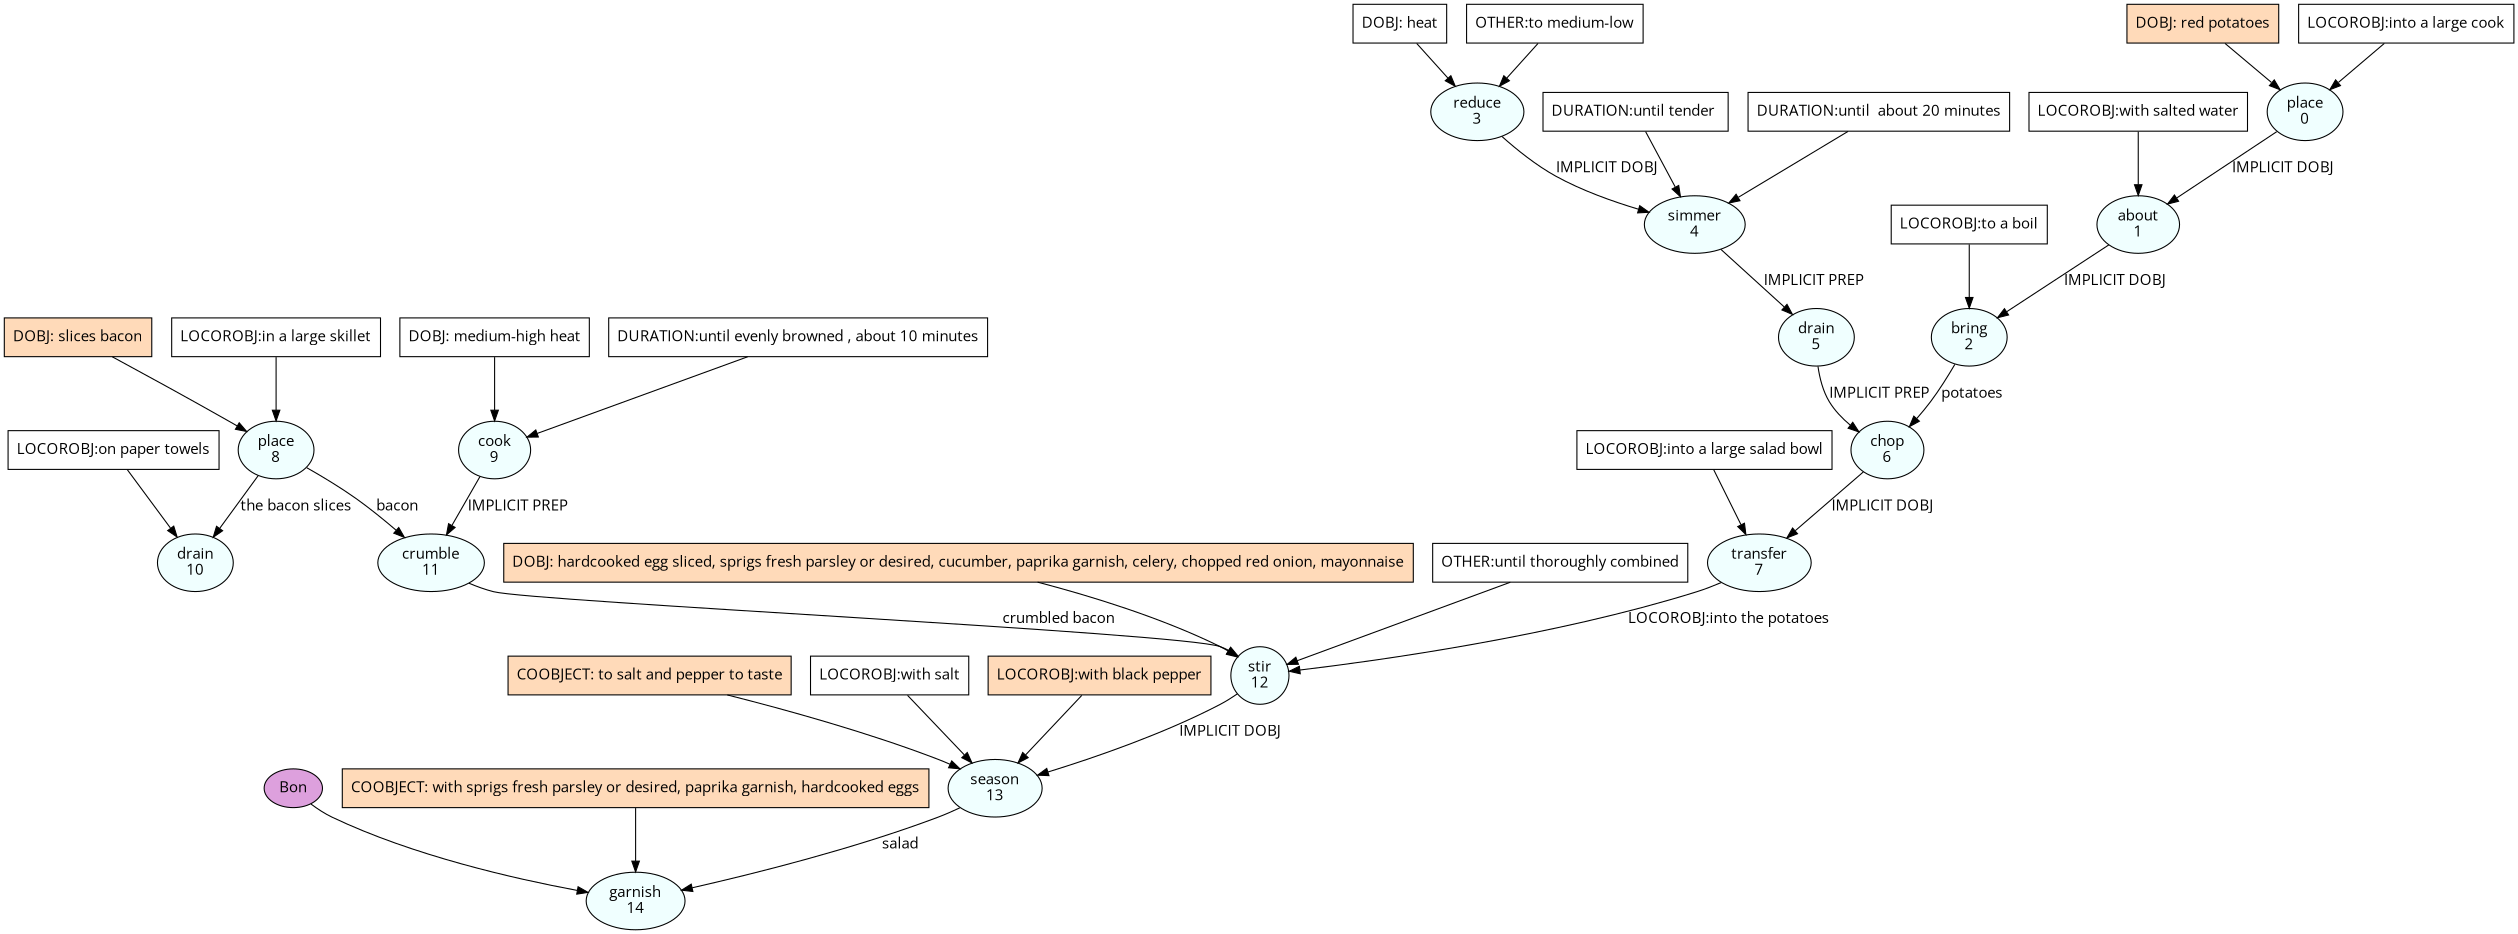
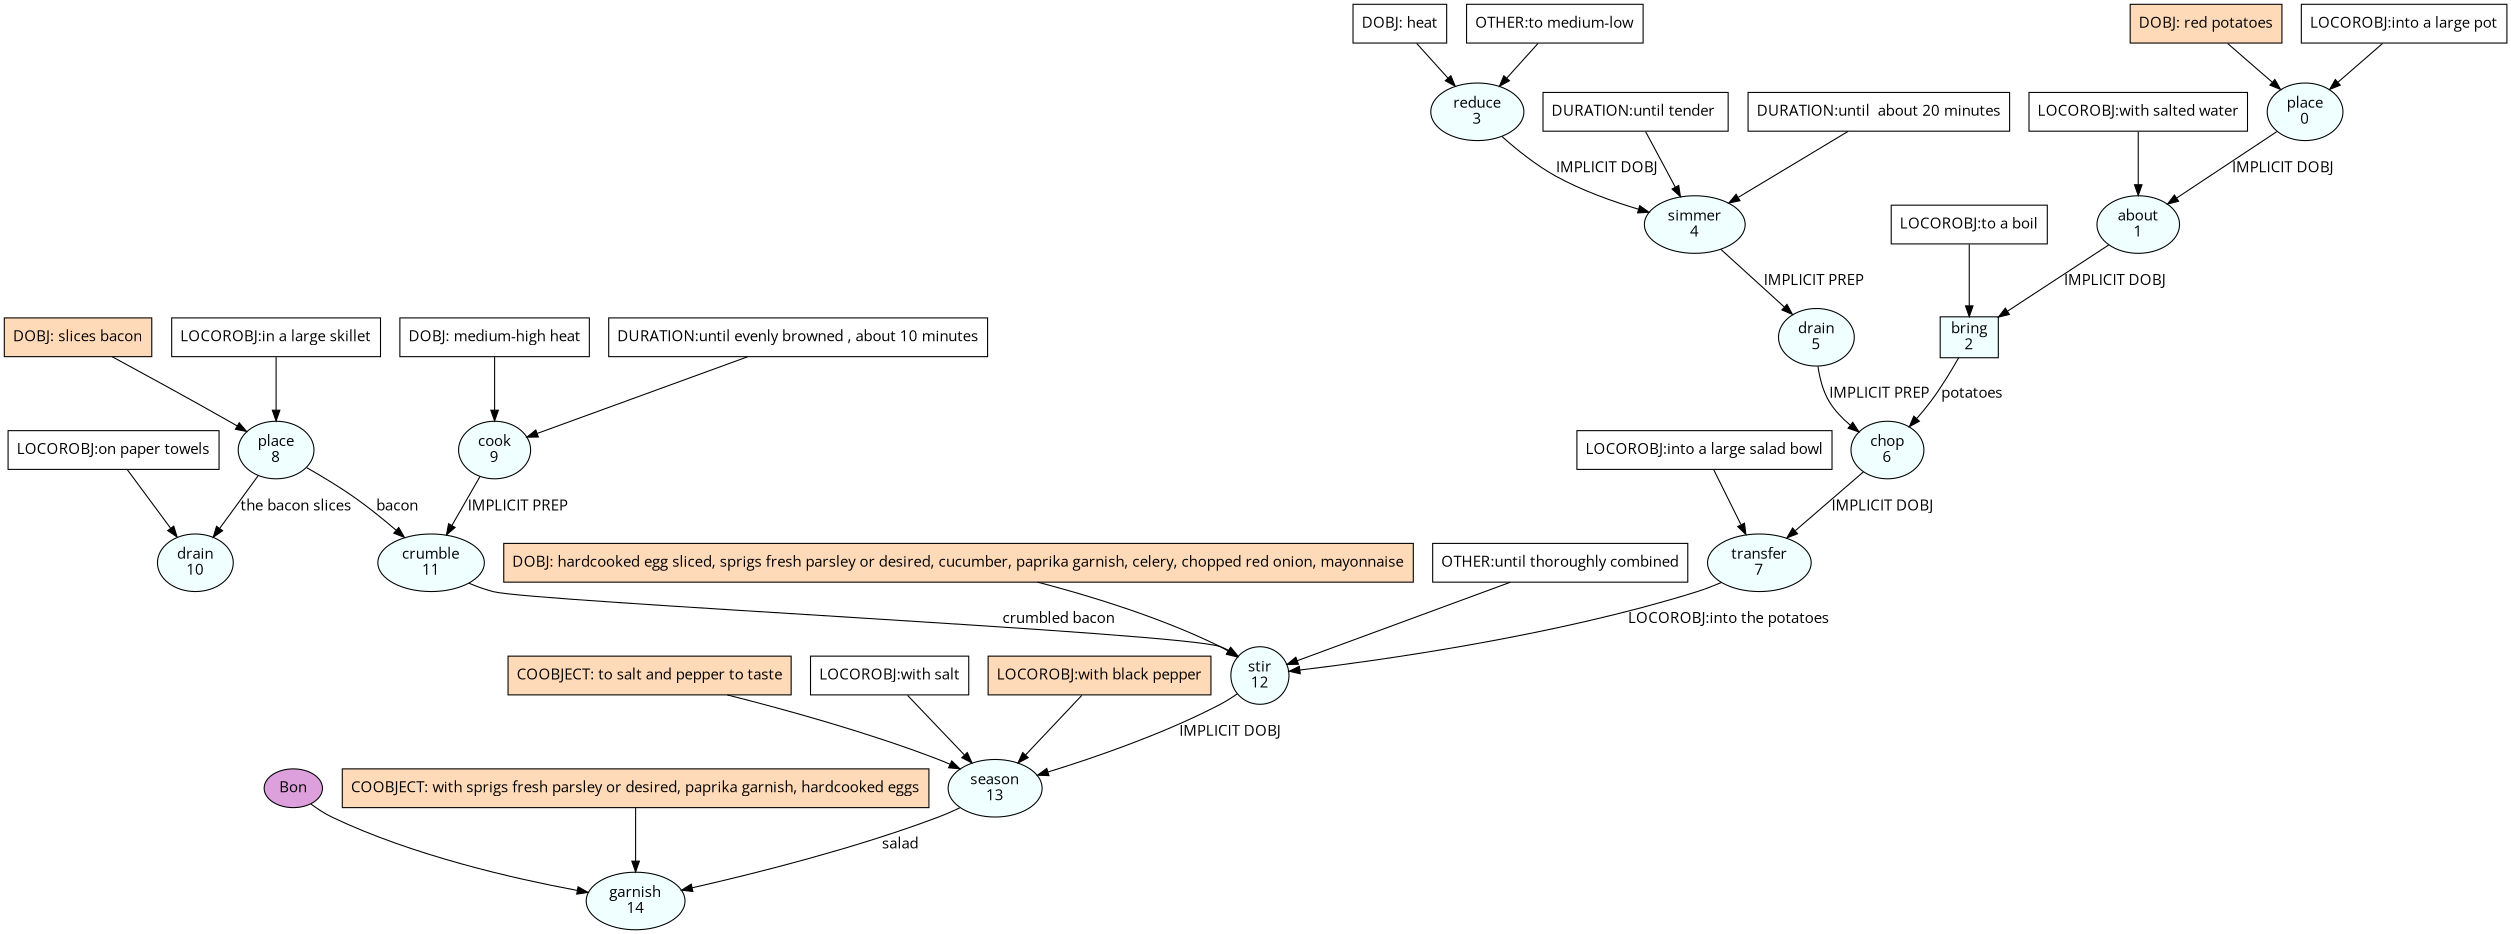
(2406, 24) -> (2404, 24)
(1969, 337) -> (1969, 337)
